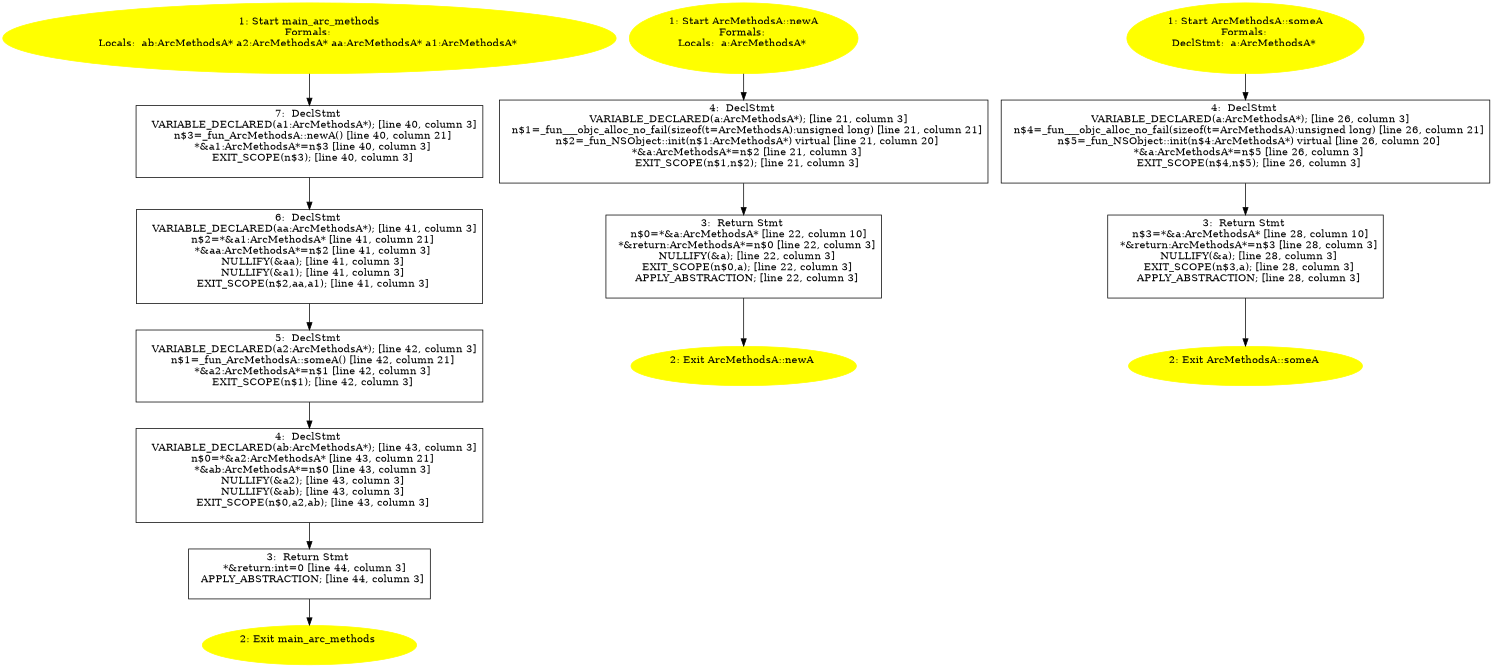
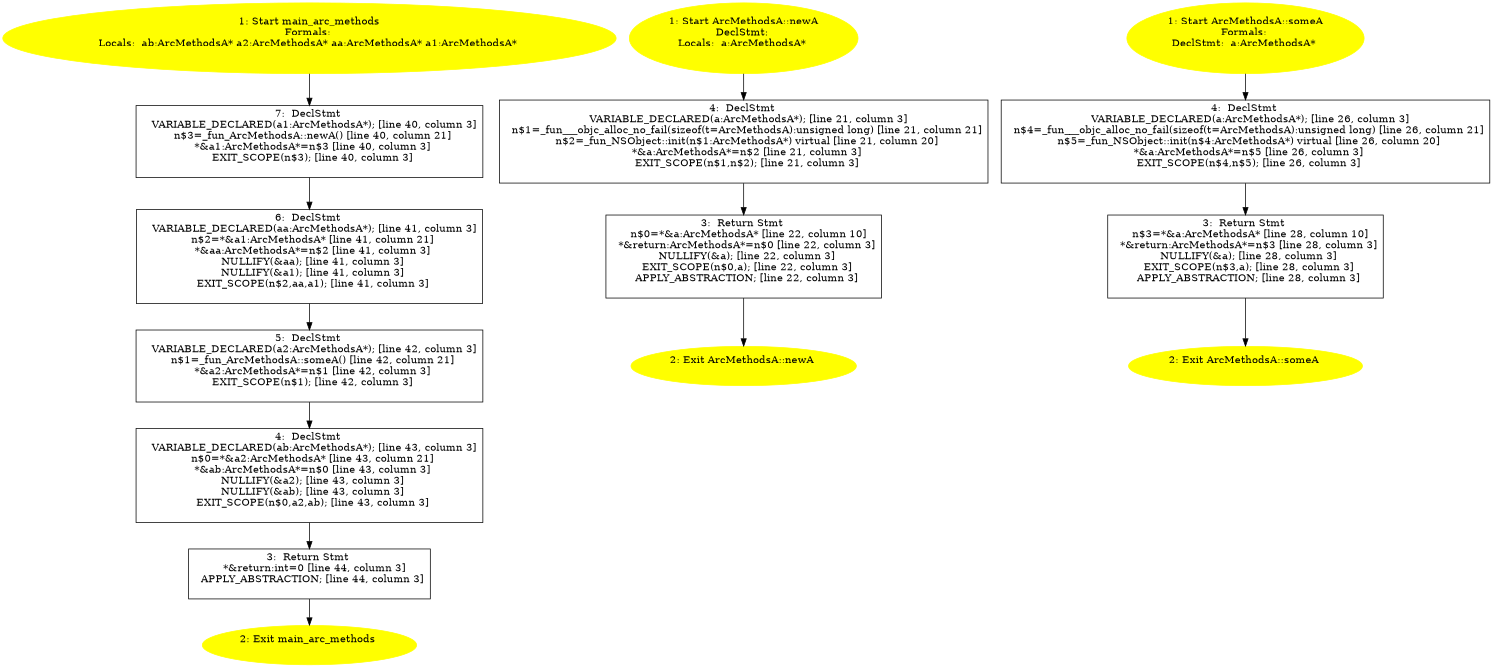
(744, 38) -> (744, 38)
